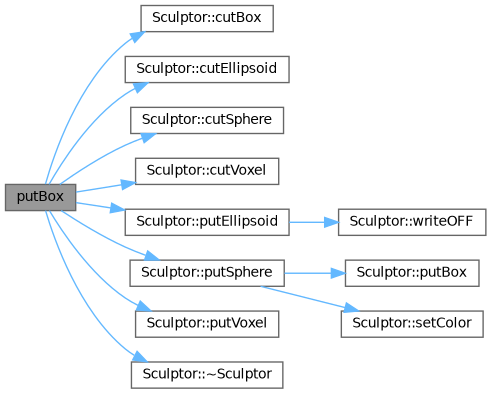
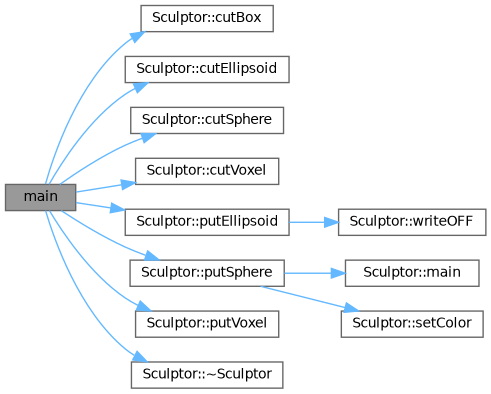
(41, 198) -> (41, 198)
(412, 273) -> (412, 273)
